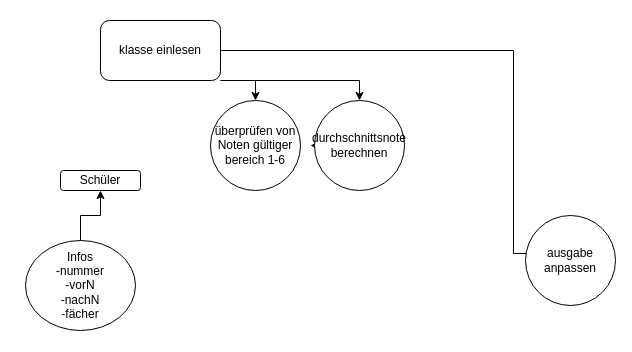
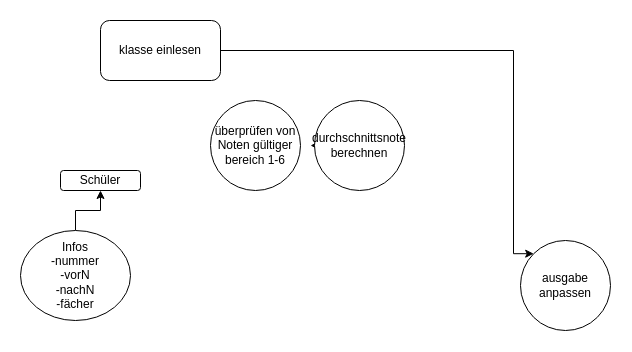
(315, 81) -> none
(256, 88) -> none
(571, 261) -> (566, 286)
(81, 286) -> (76, 276)
